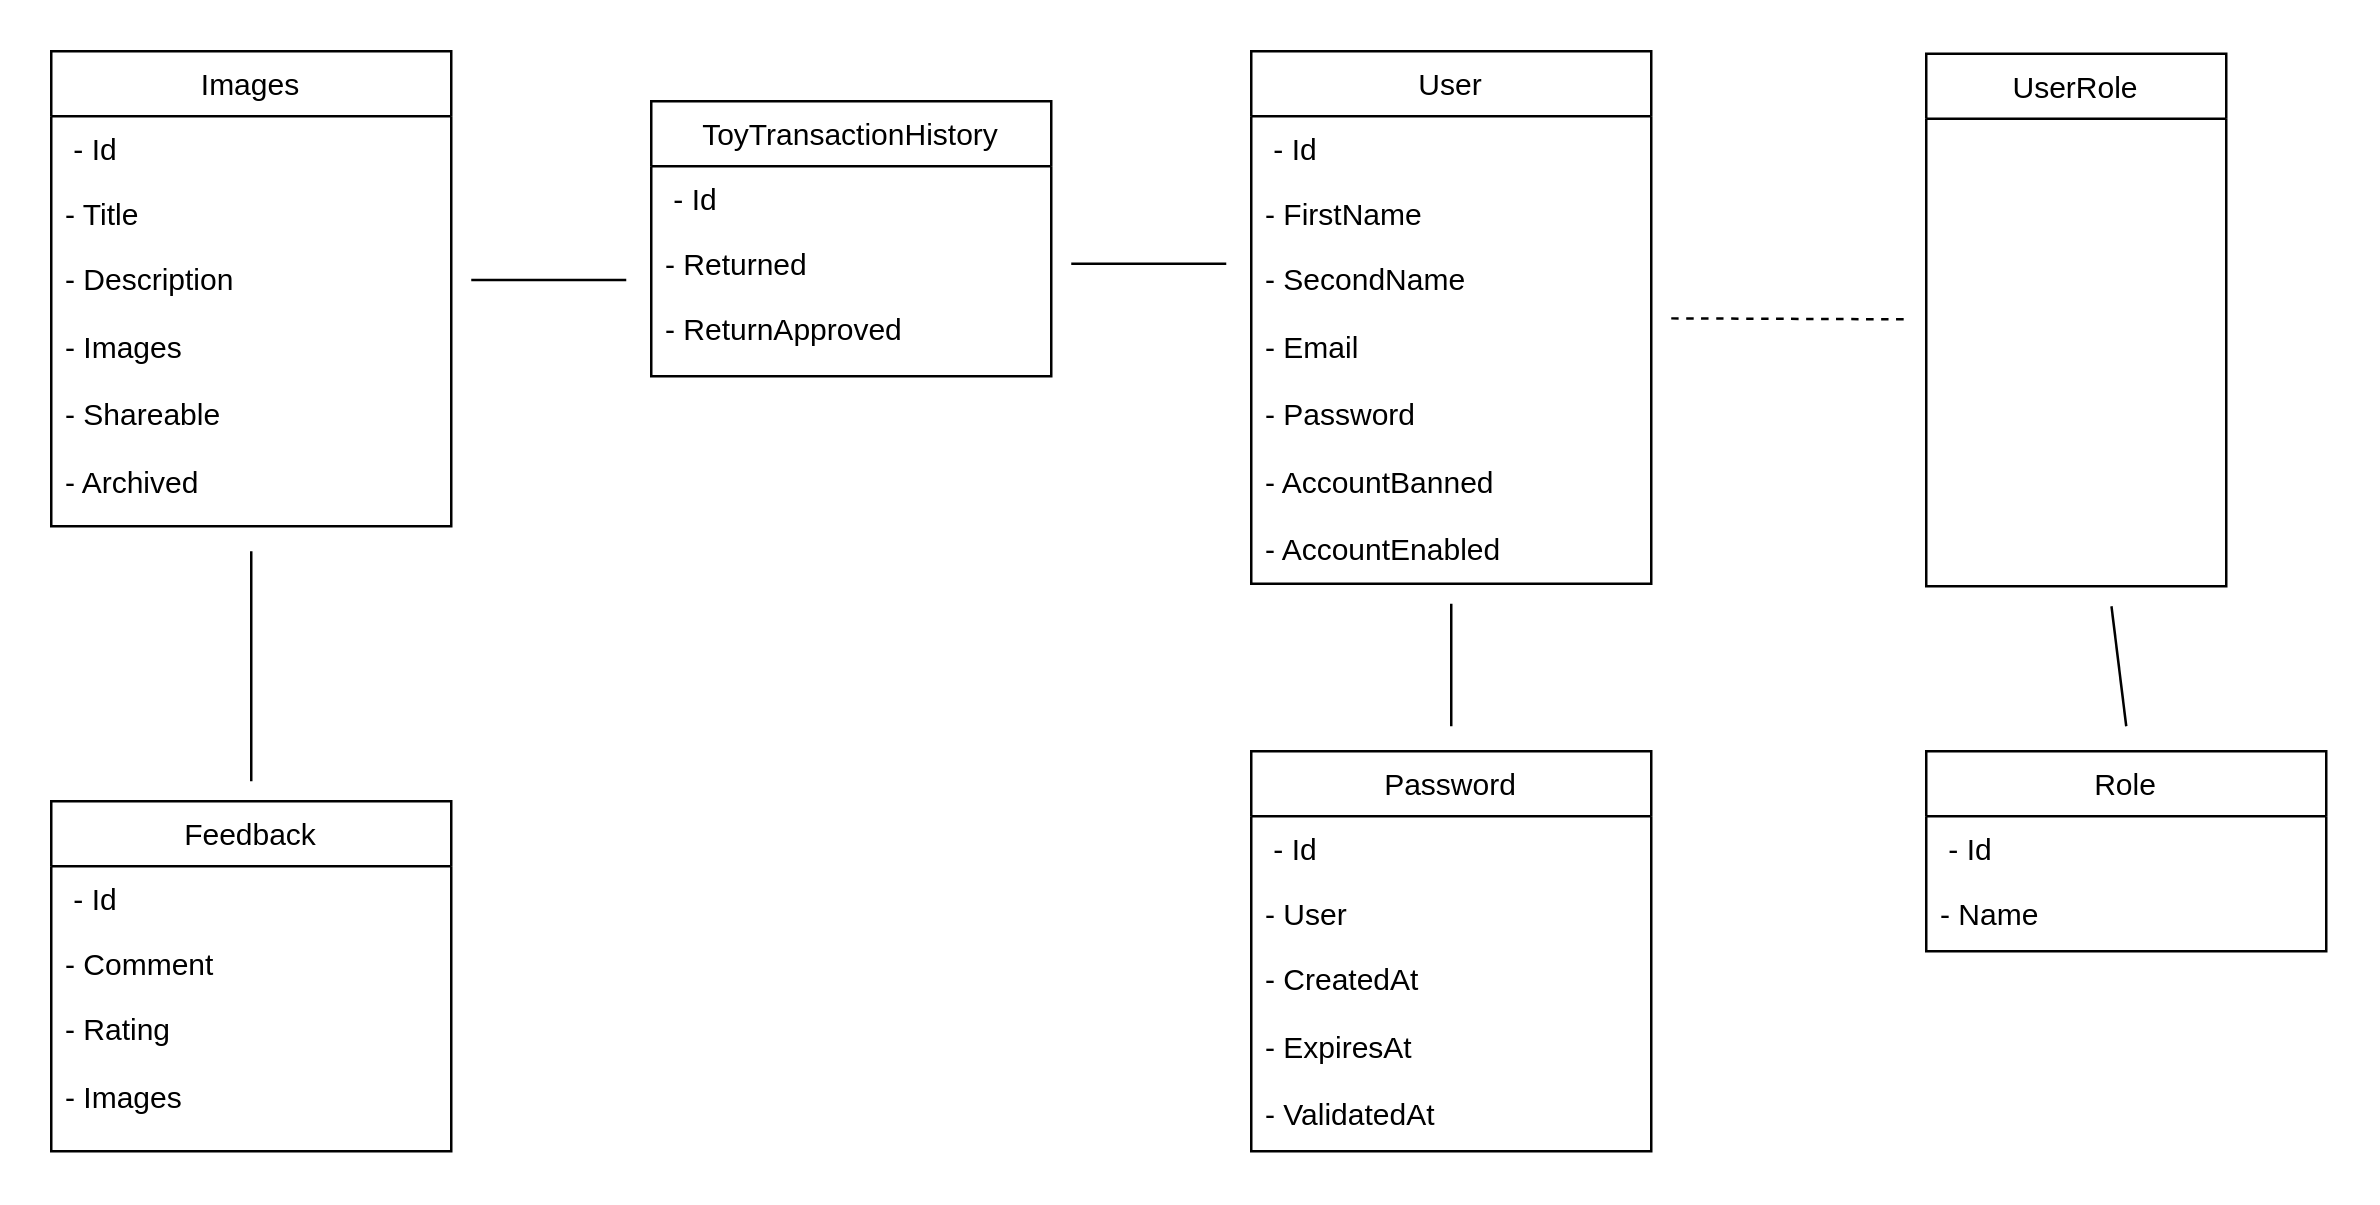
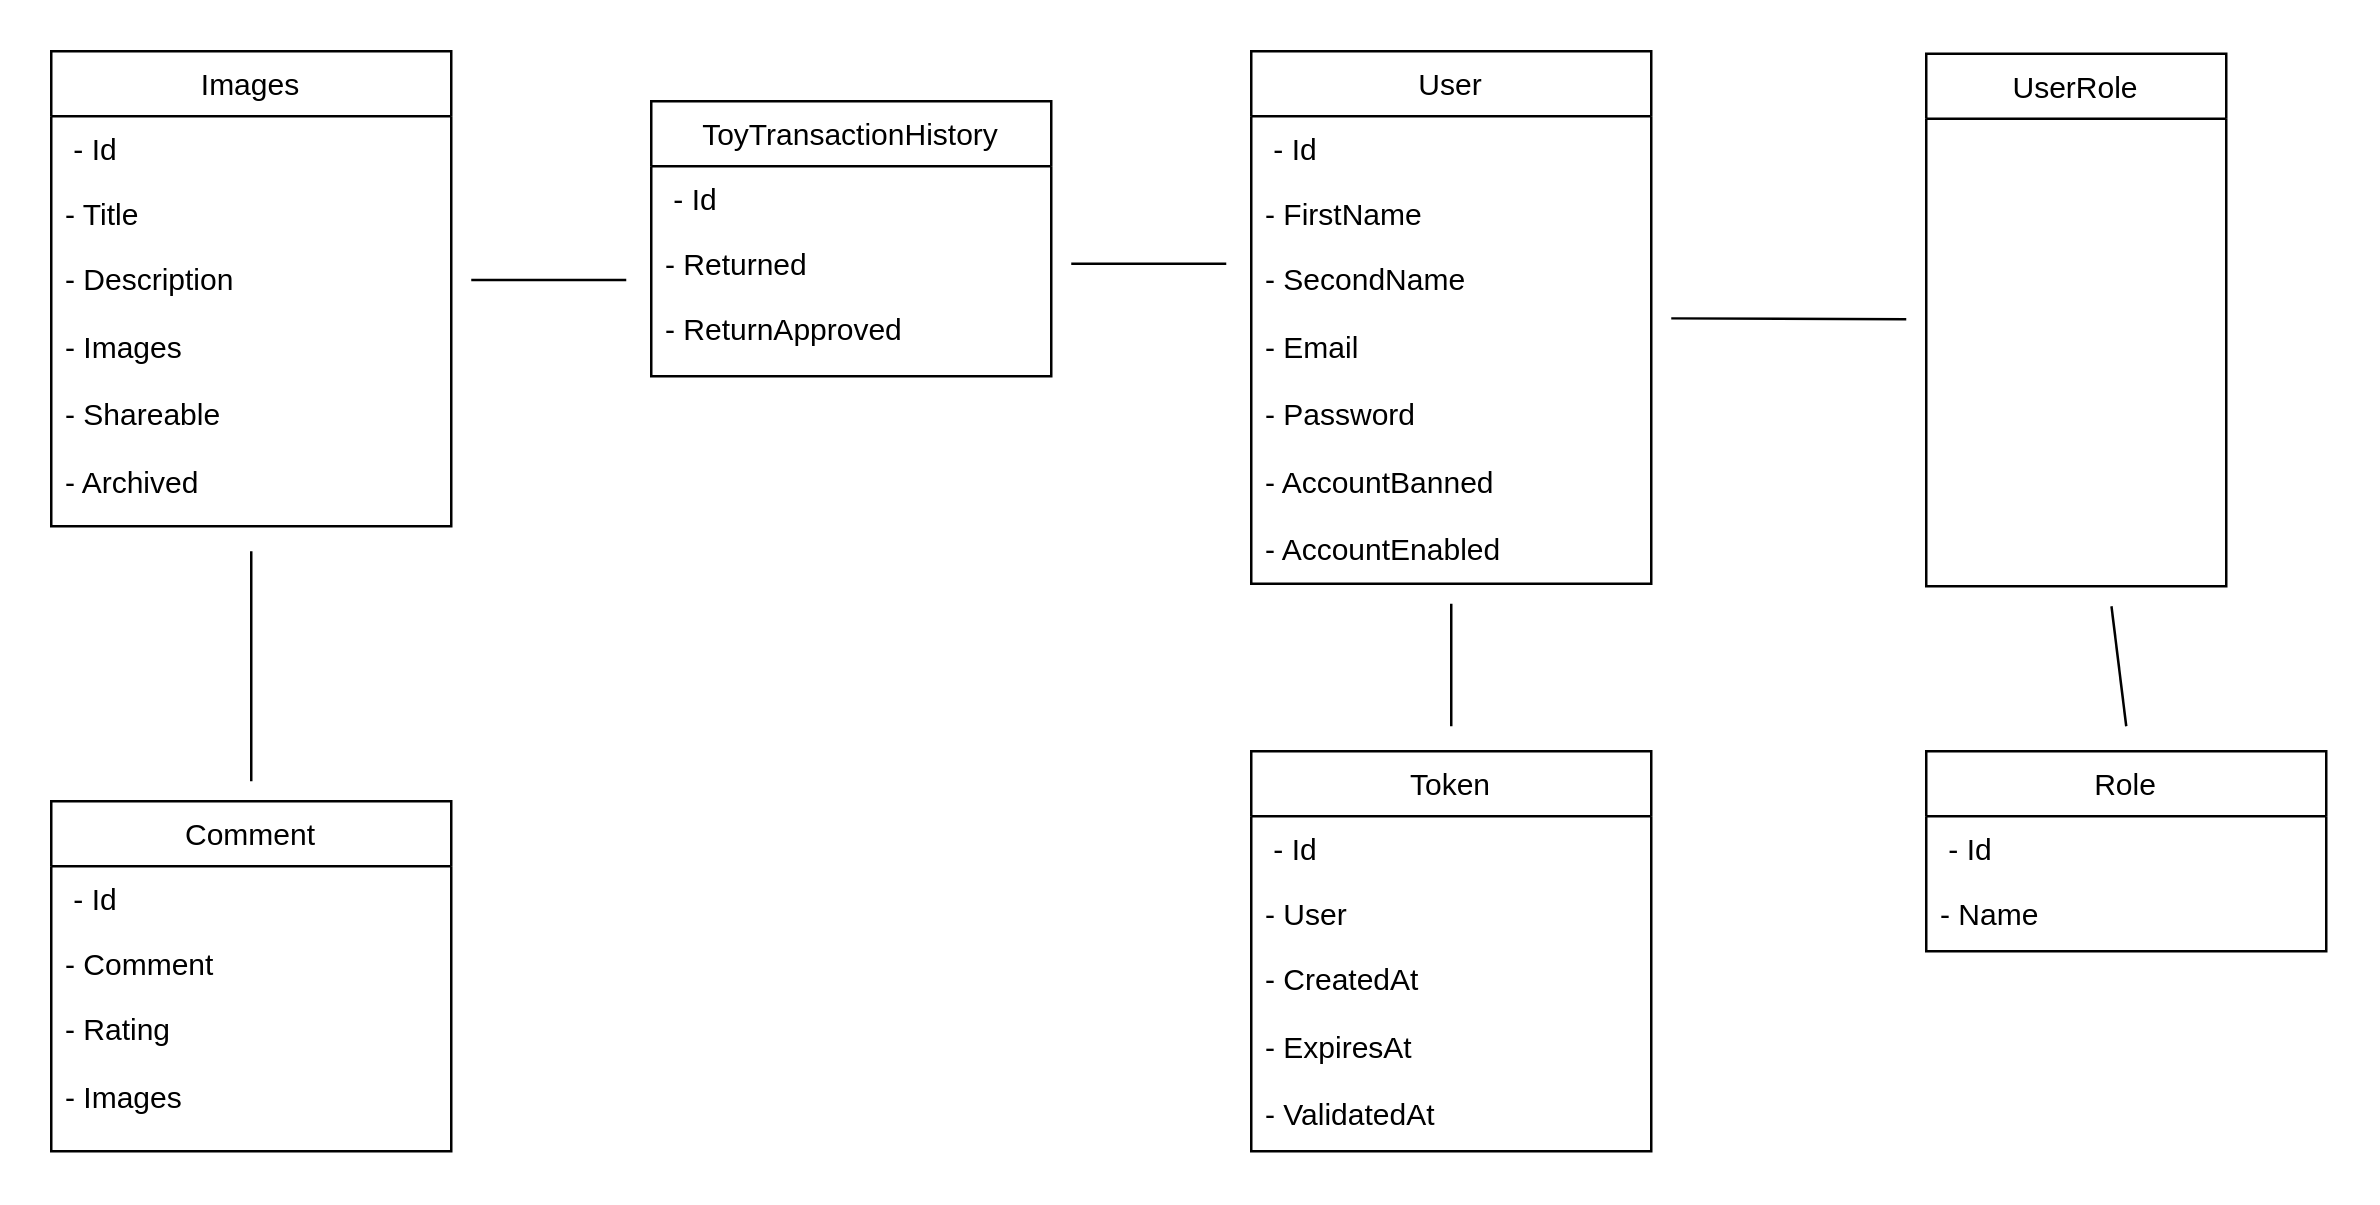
(1791, 319) -> (1791, 319)
(1450, 785) -> (1450, 785)
(250, 835) -> (250, 835)
